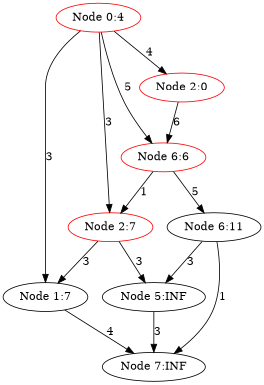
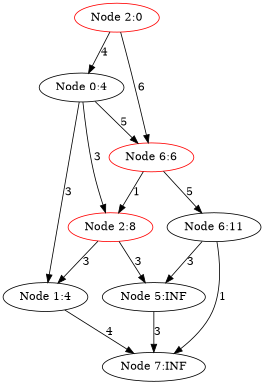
(98, 18) -> (82, 88)
(137, 50) -> (101, 49)
(111, 227) -> (111, 227)
(45, 297) -> (45, 297)
